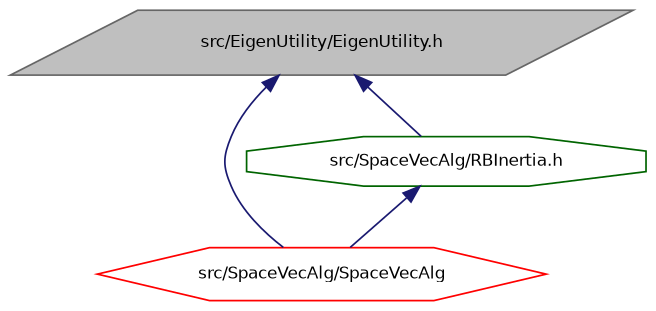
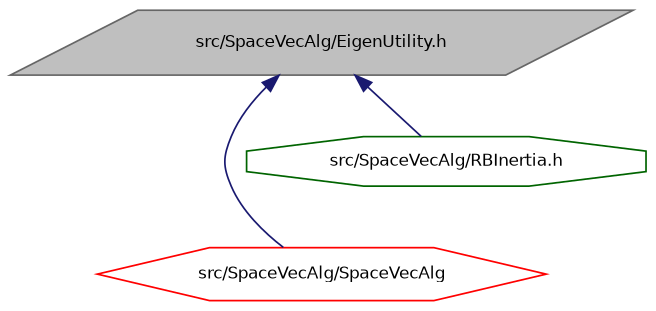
(322, 43) -> (322, 43)
(378, 223) -> none
